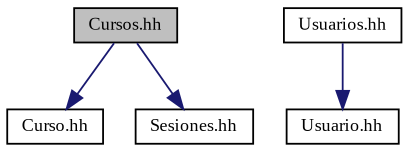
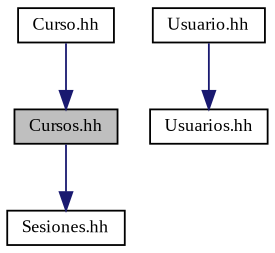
(343, 67) -> (209, 67)
(96, 69) -> (66, 67)
